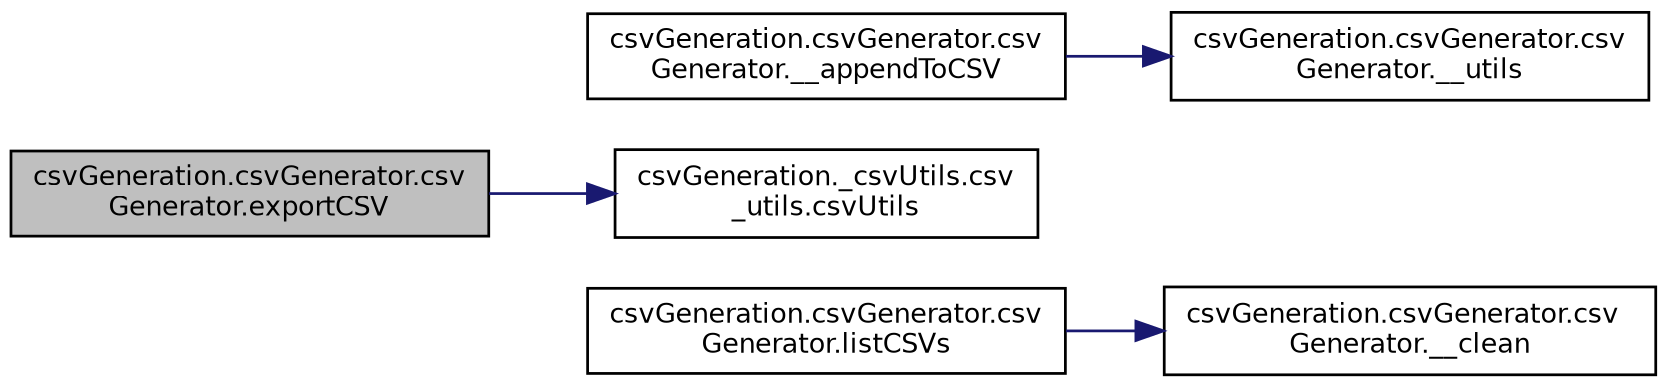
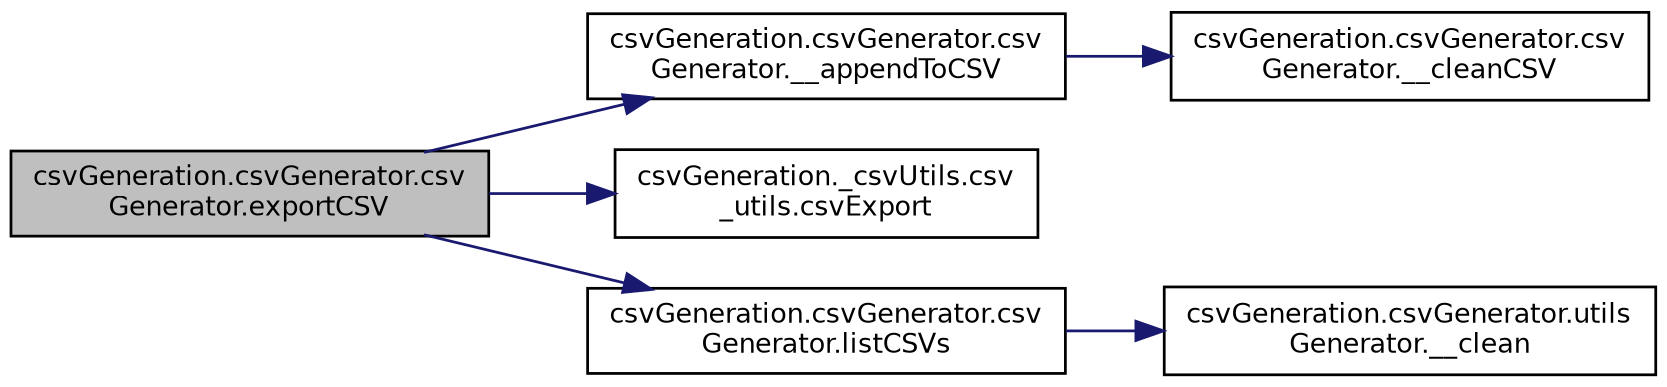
(1410, 56) -> (1410, 56)
none -> (524, 128)
(826, 194) -> (826, 194)
none -> (524, 259)
(1410, 331) -> (1410, 331)
